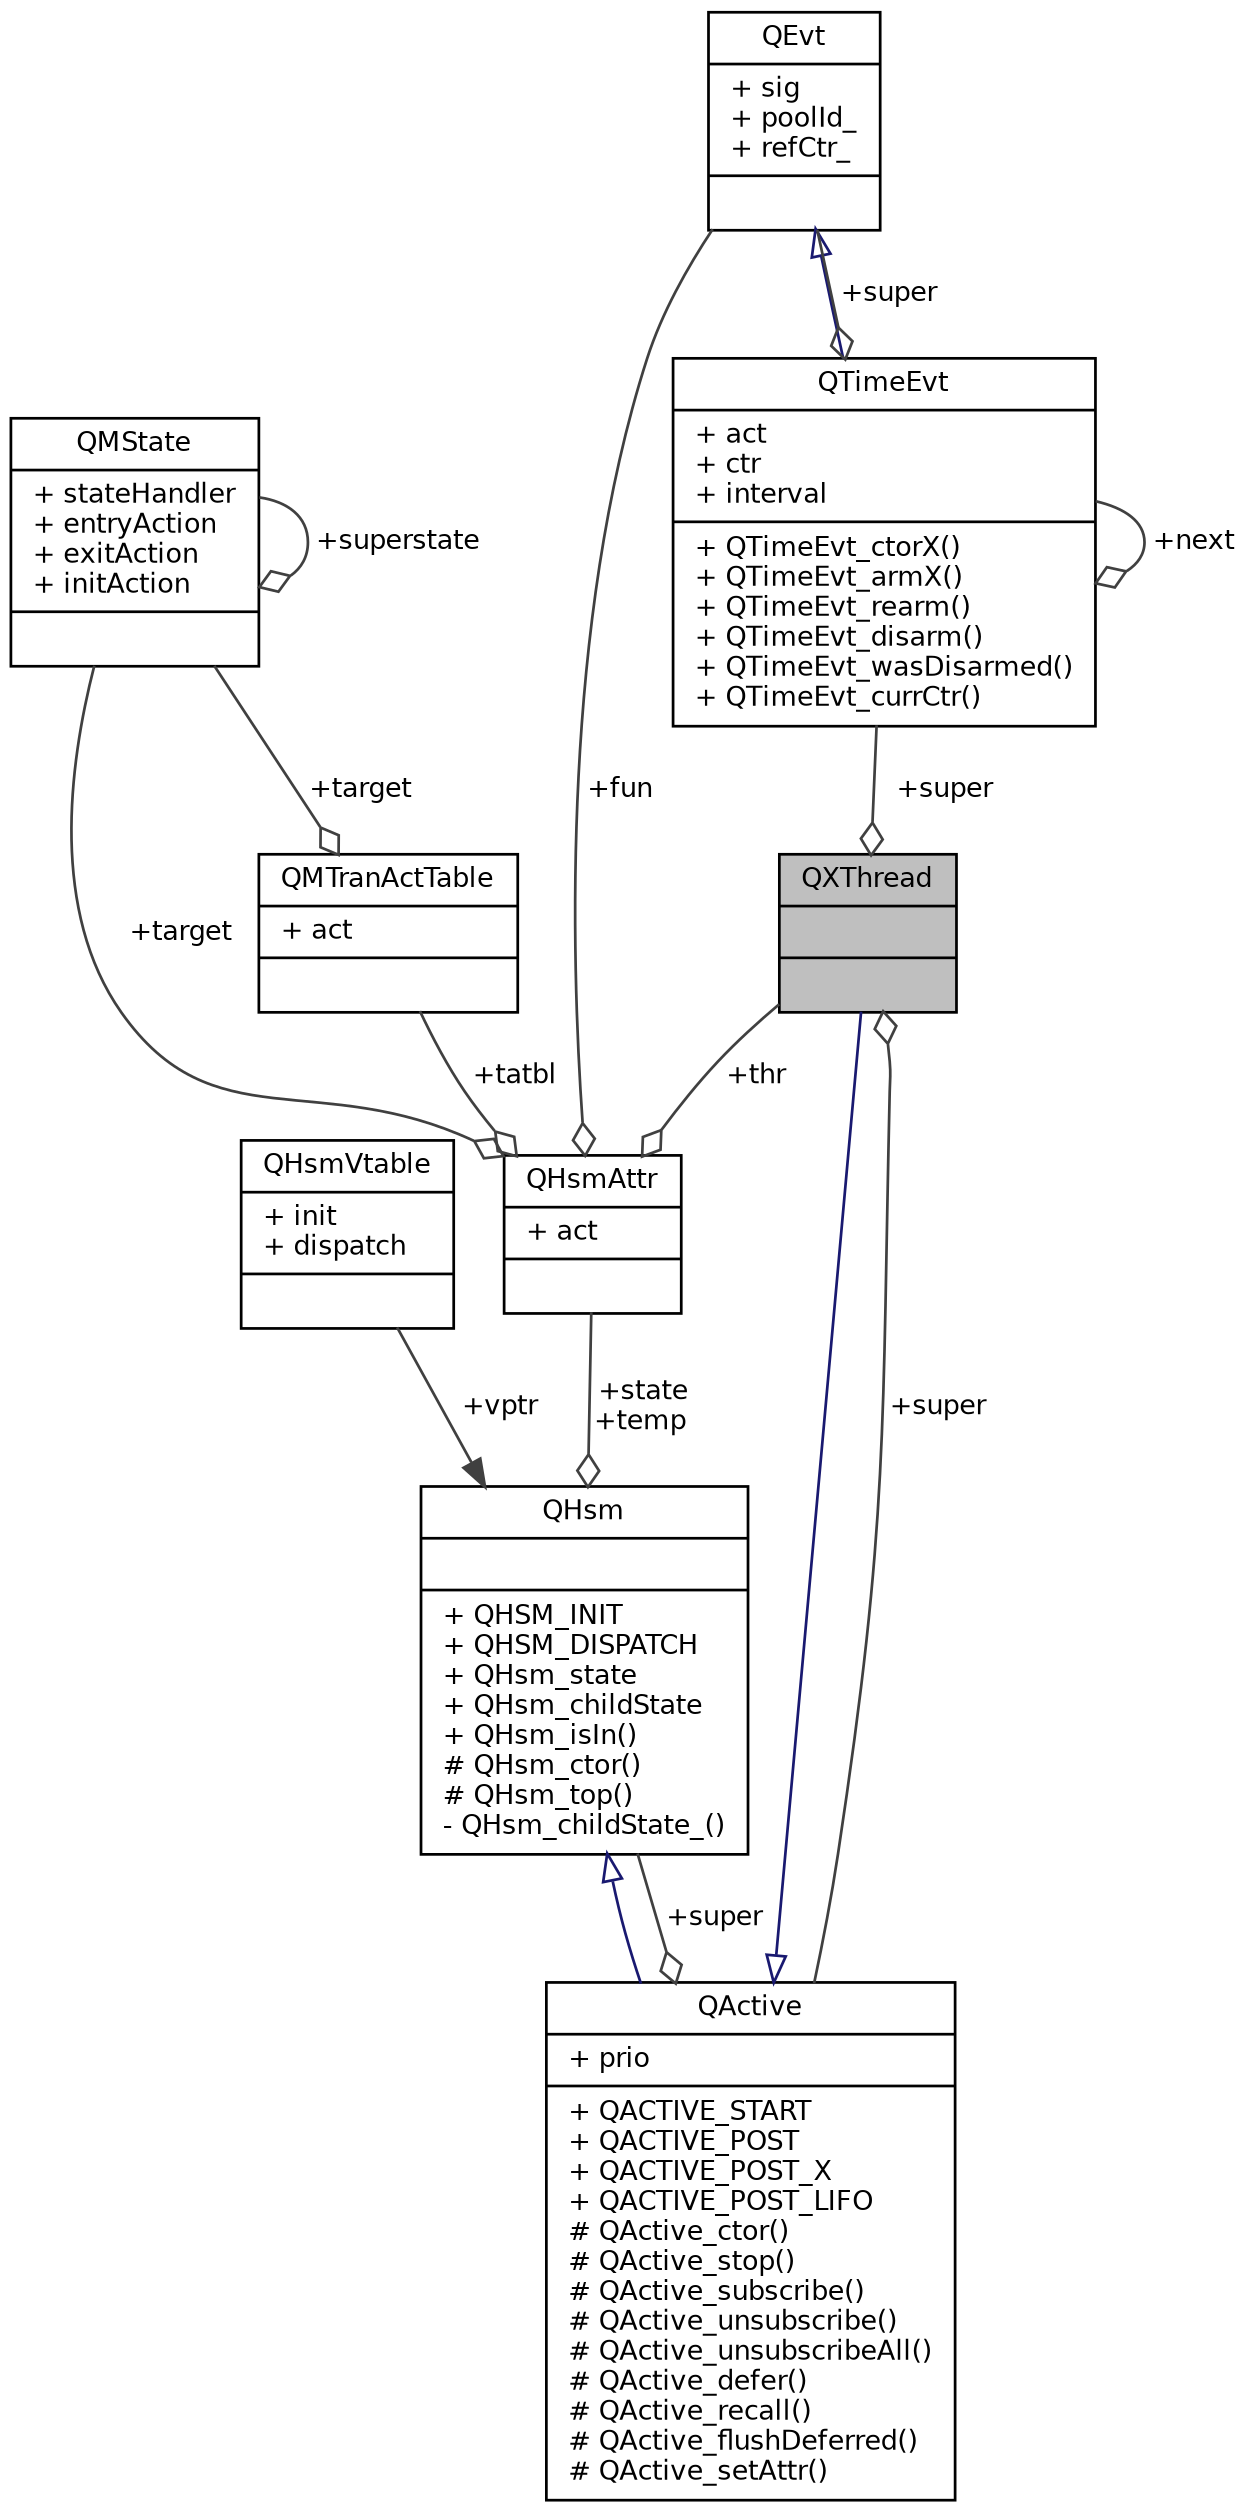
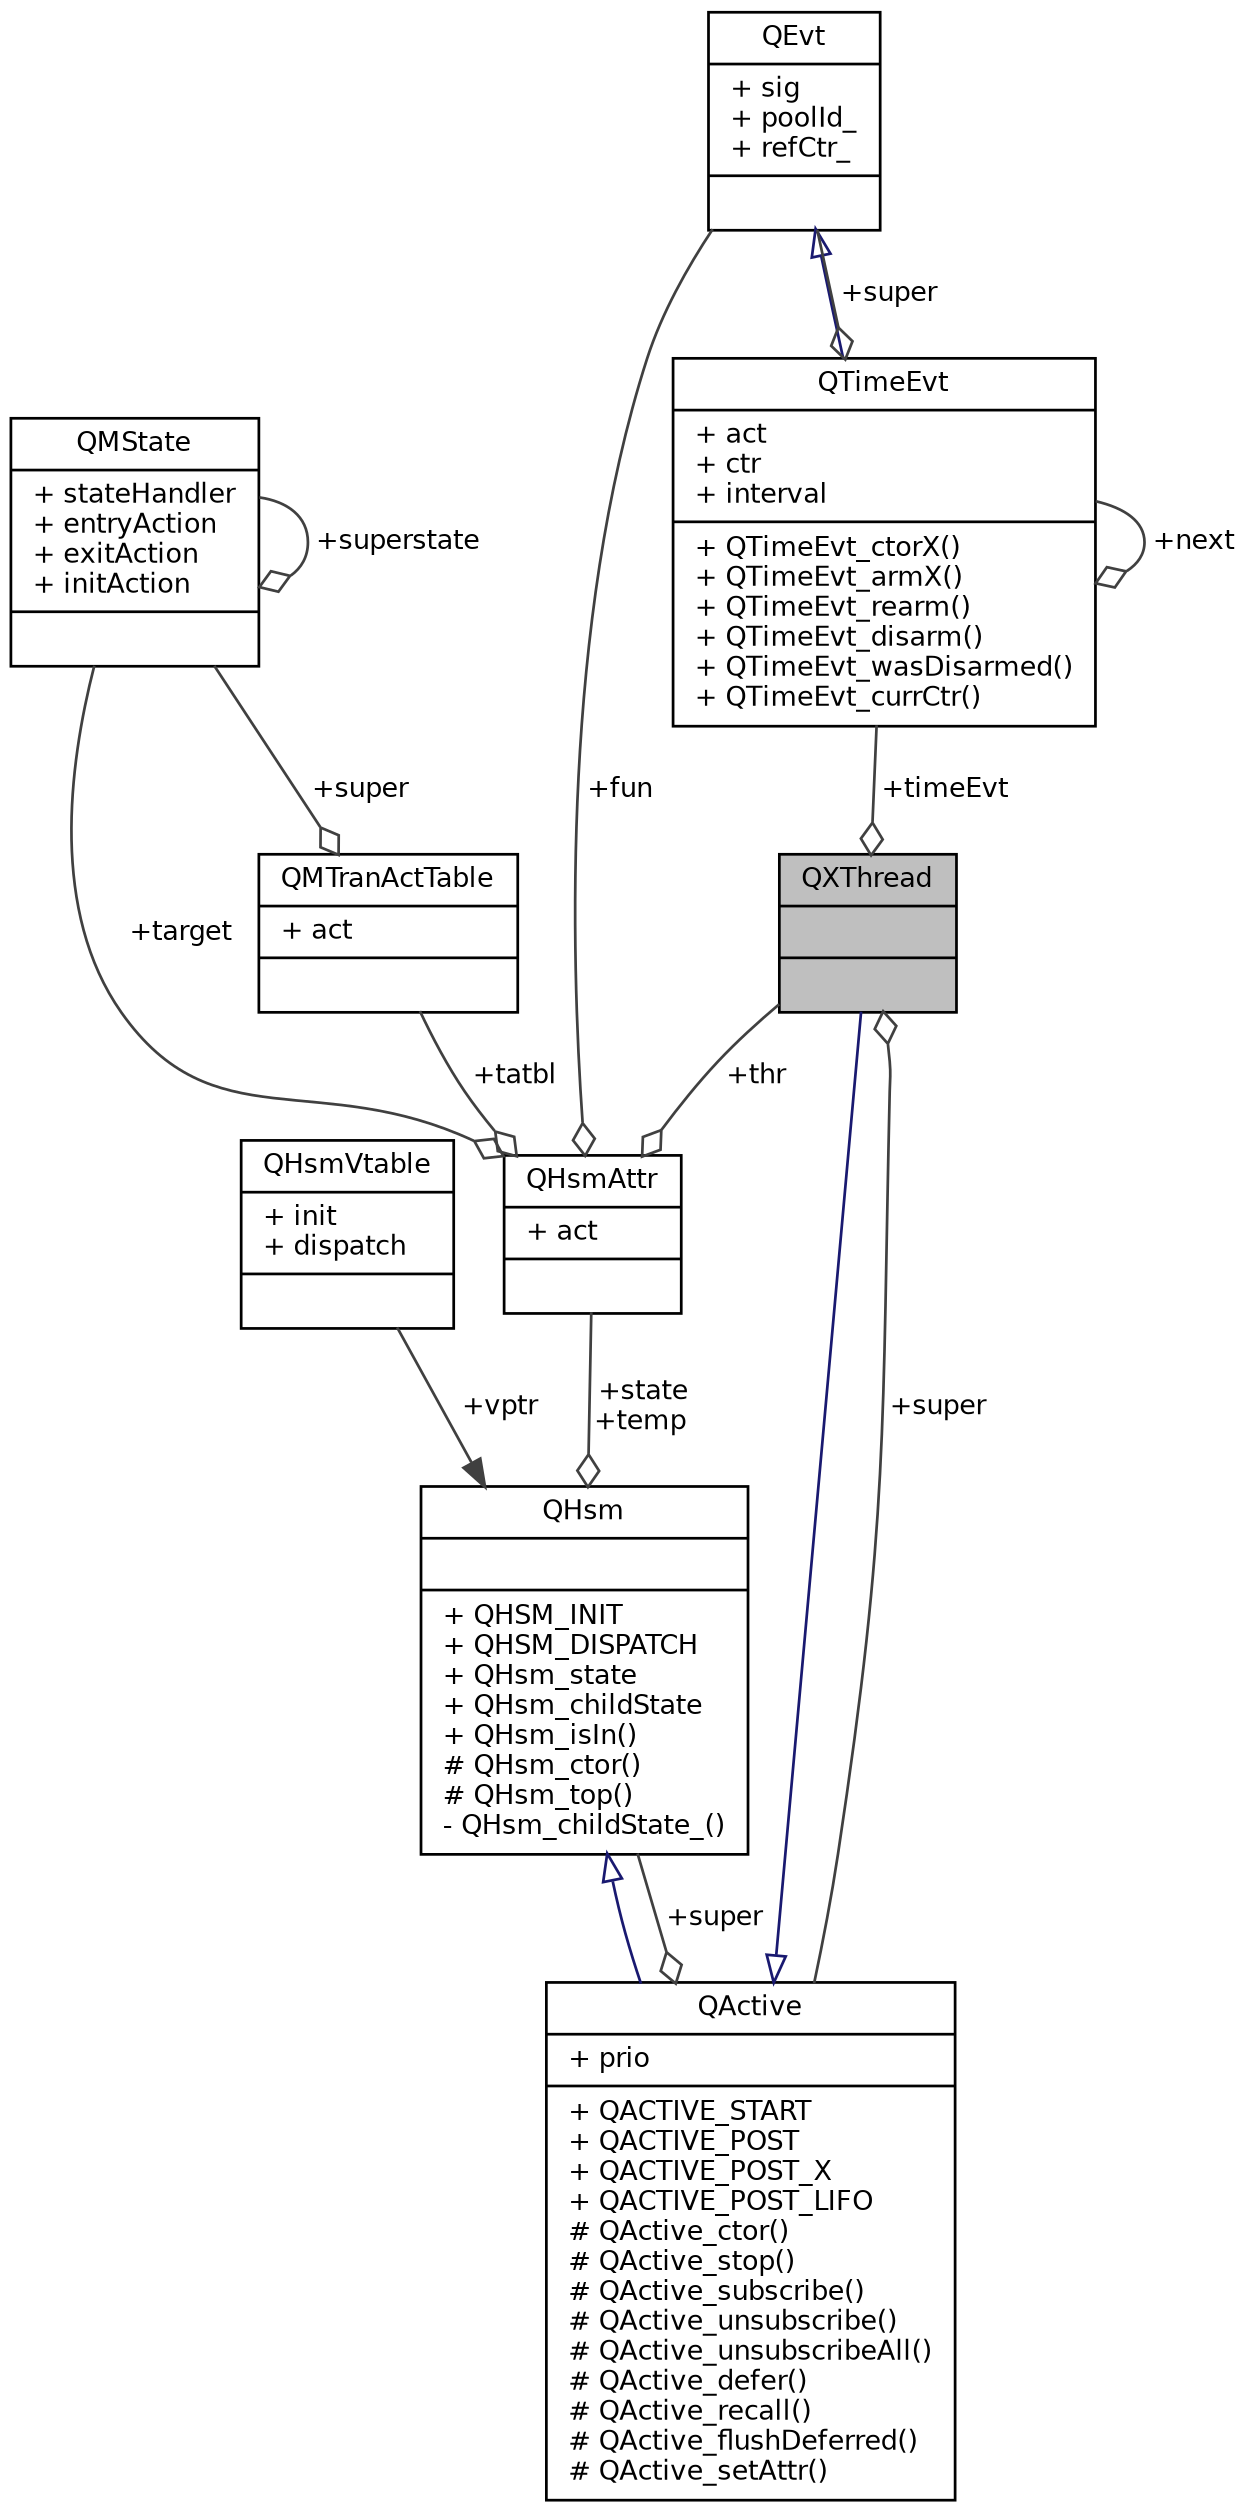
(357, 790) -> (357, 790)
(941, 790) -> (941, 790)
